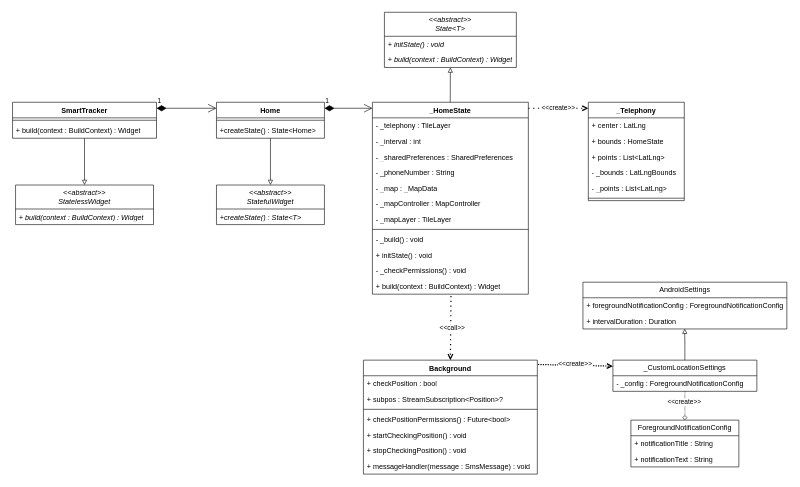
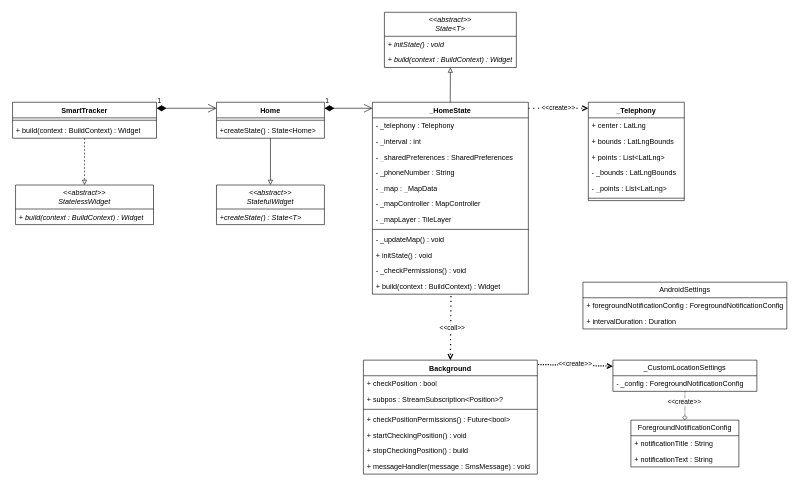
(418, 126) -> (419, 126)
(628, 142) -> (635, 142)
(84, 160) -> (84, 160)
(404, 240) -> (414, 240)
(685, 346) -> none
(422, 452) -> (423, 452)
